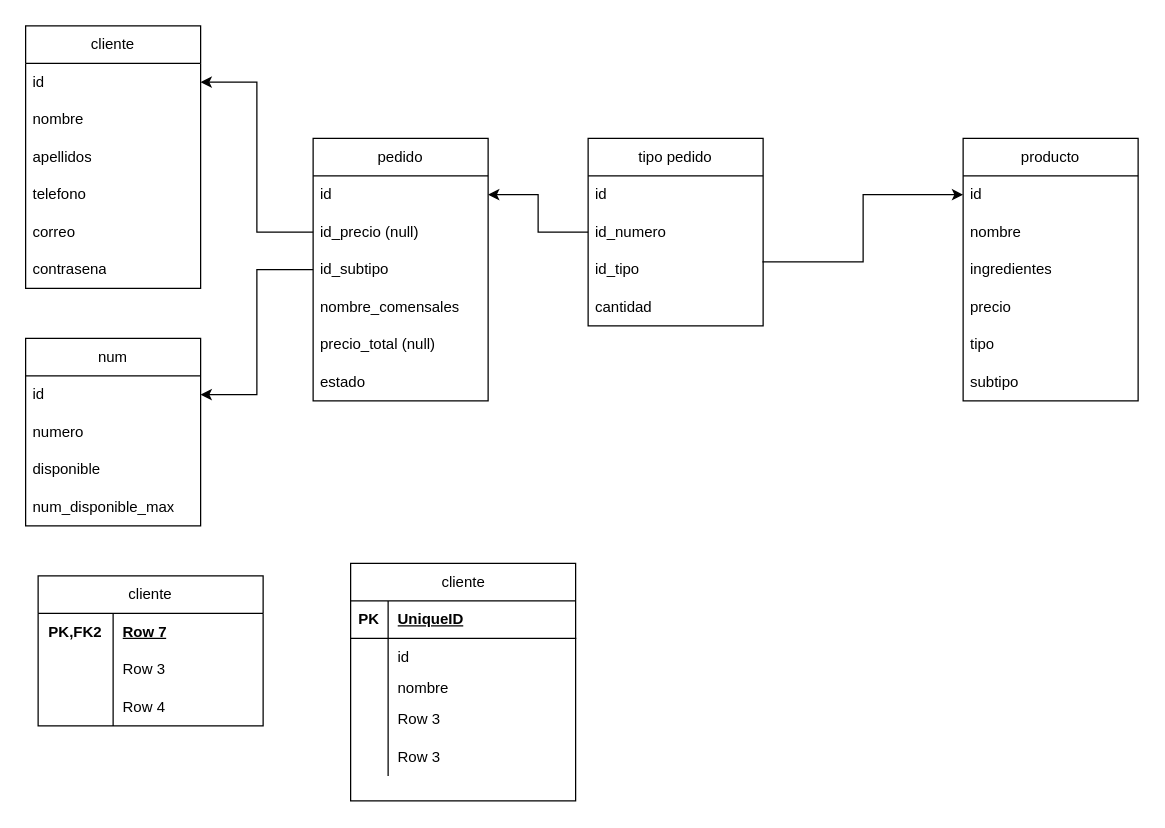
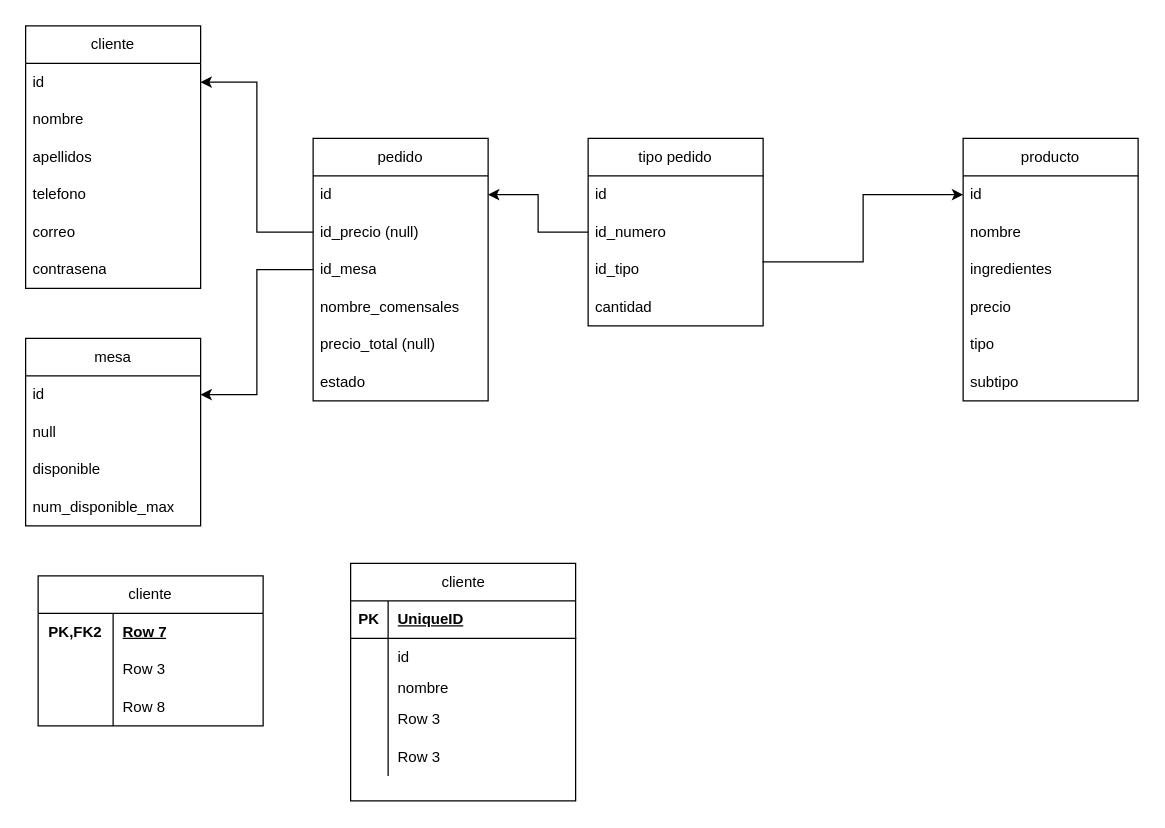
(359, 269) -> (348, 269)
(113, 357) -> (113, 357)
(58, 432) -> (46, 432)
(142, 707) -> (142, 707)
